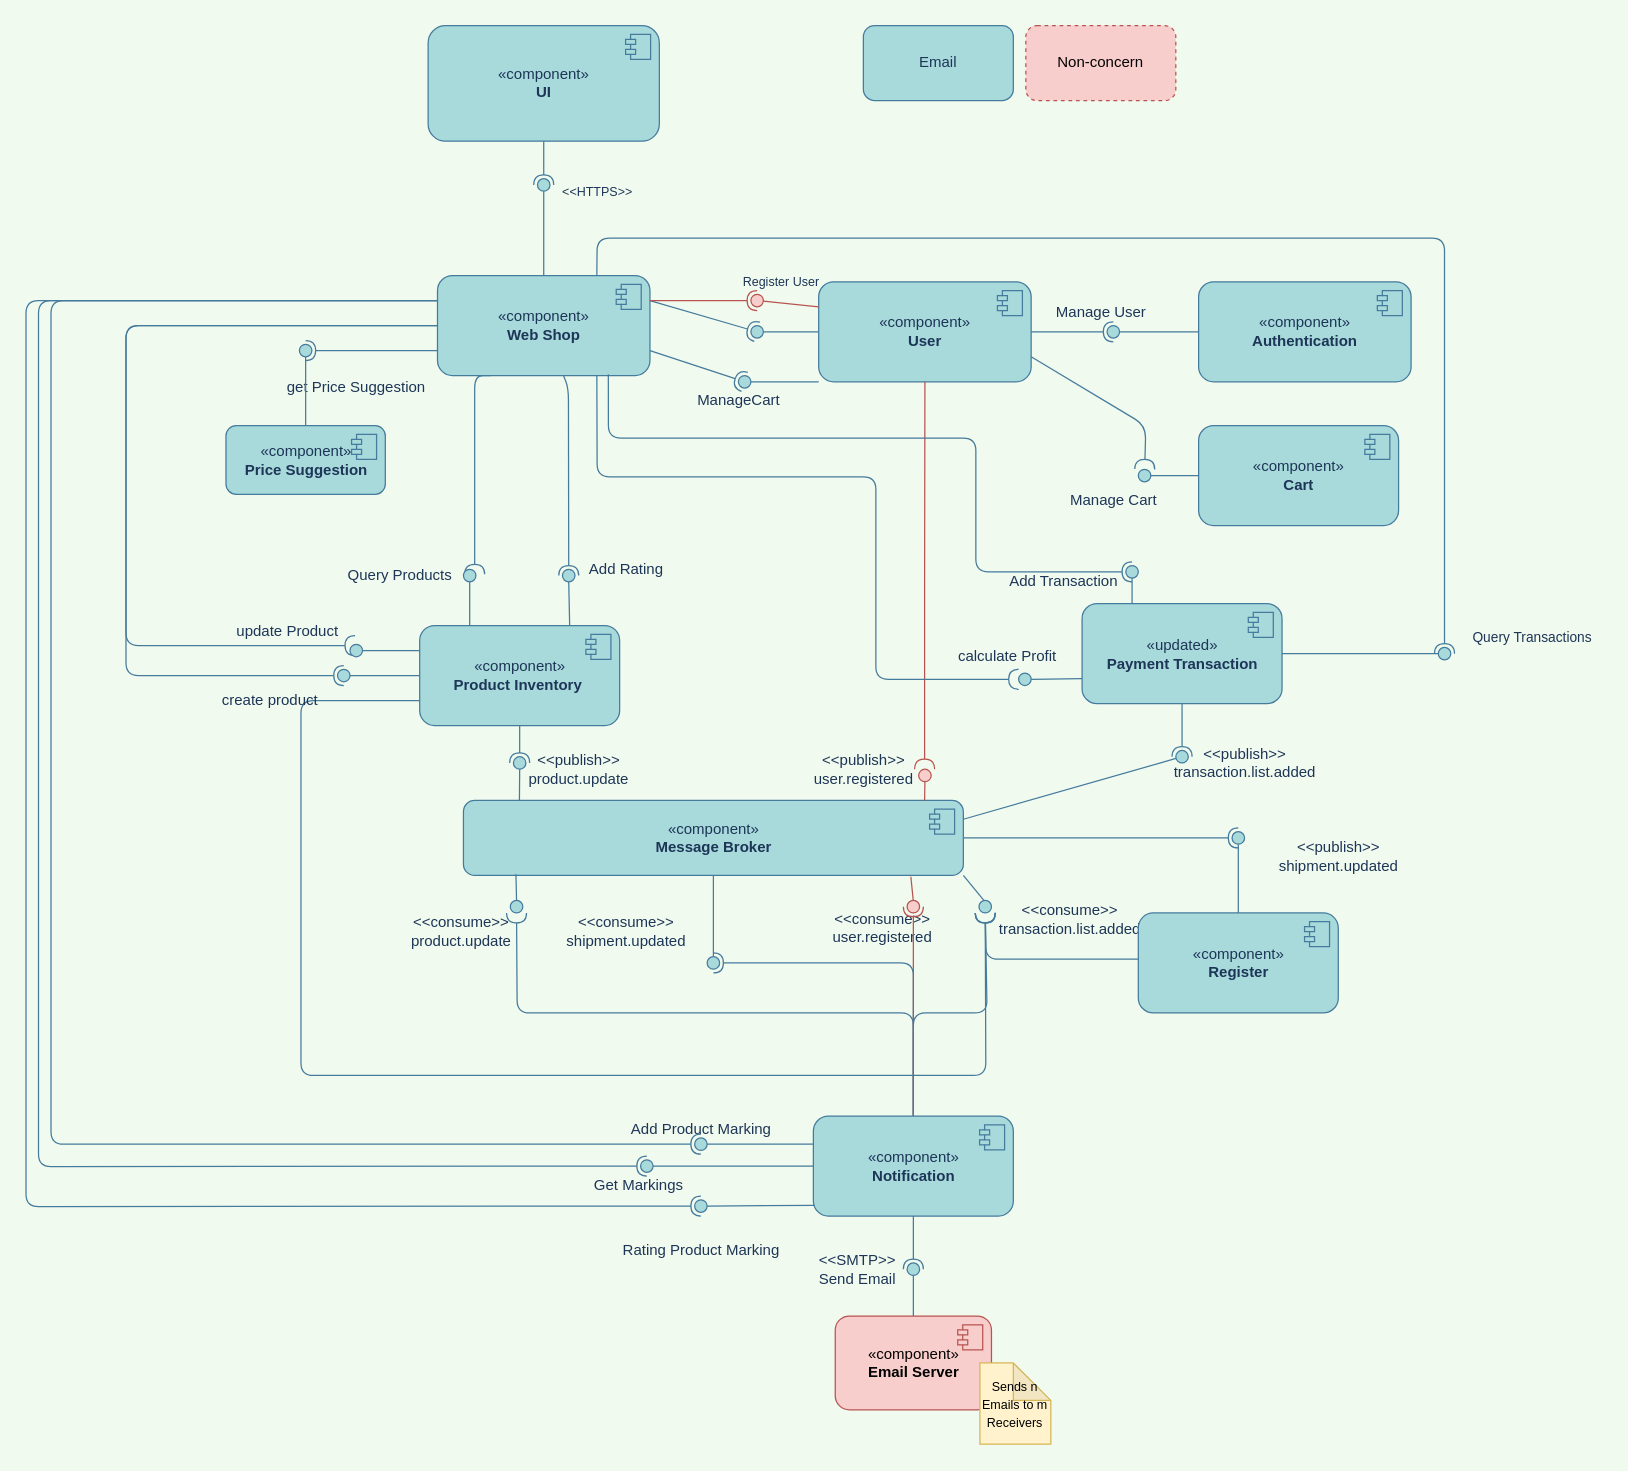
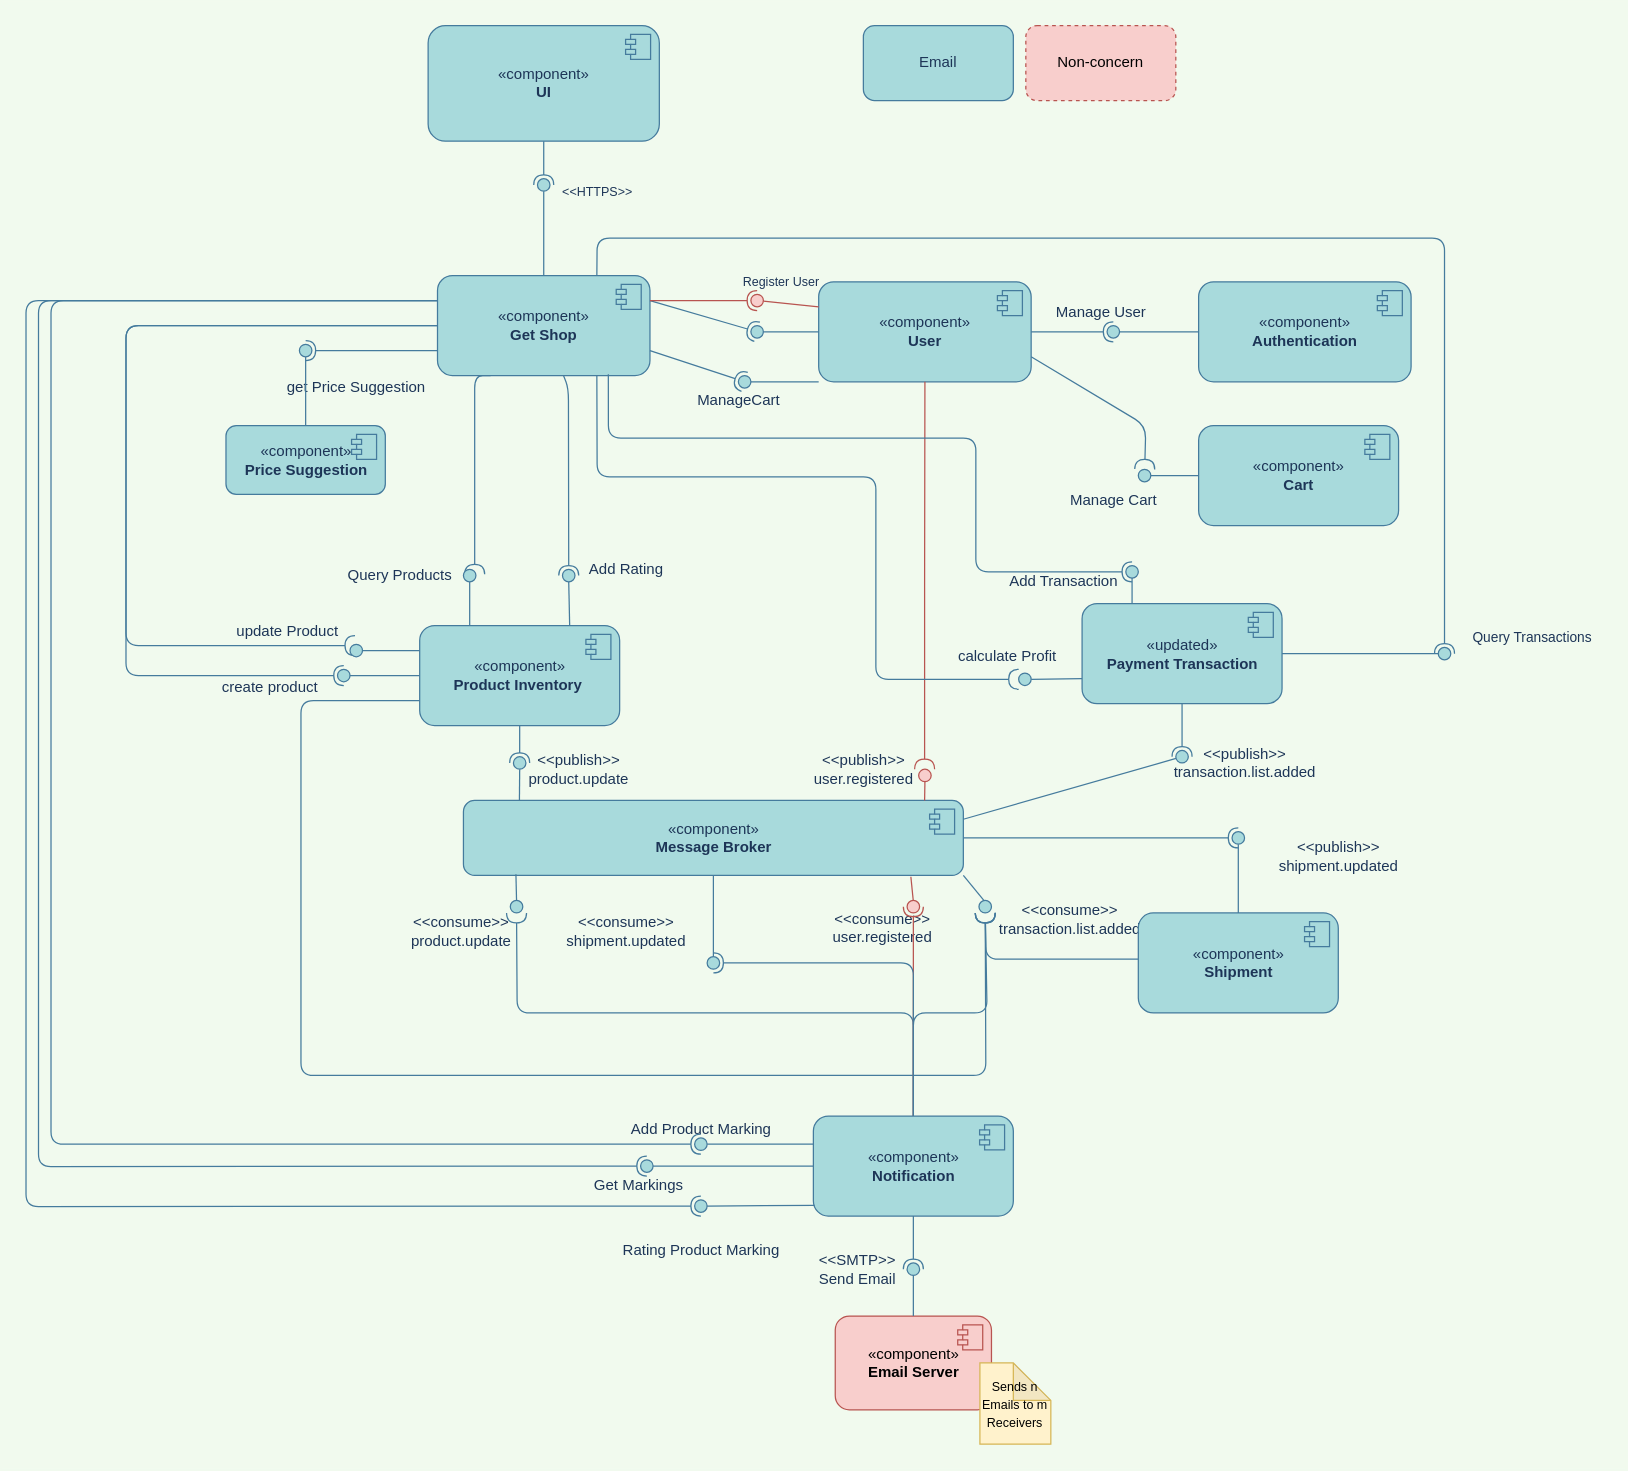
(544, 326) -> (544, 326)
(269, 701) -> (269, 688)
(1239, 963) -> (1239, 963)
